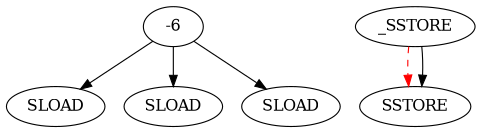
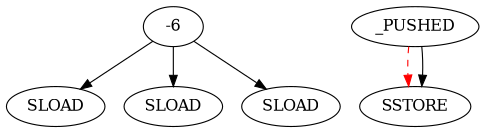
(415, 27) -> (415, 27)
